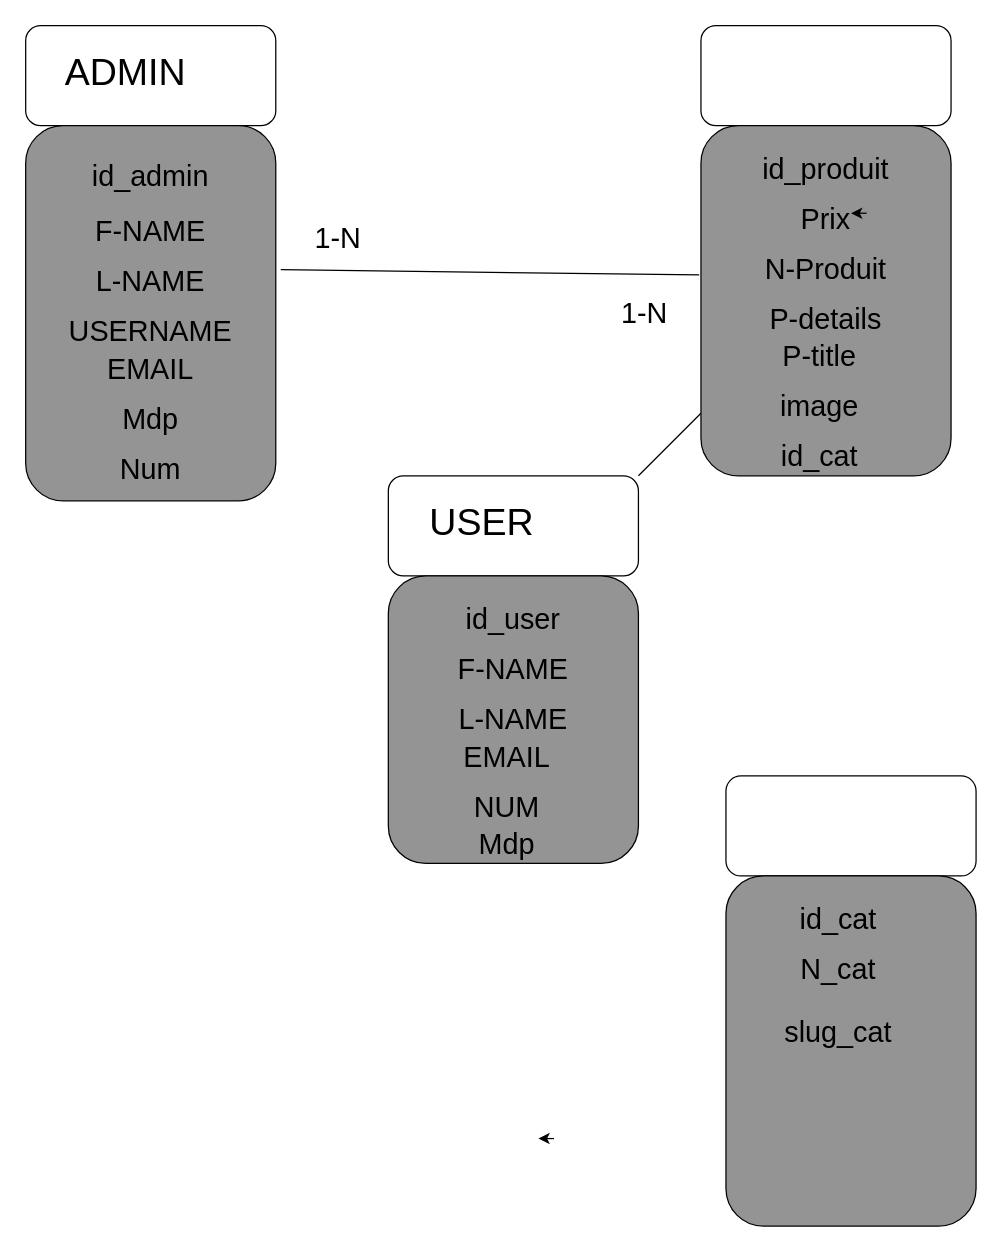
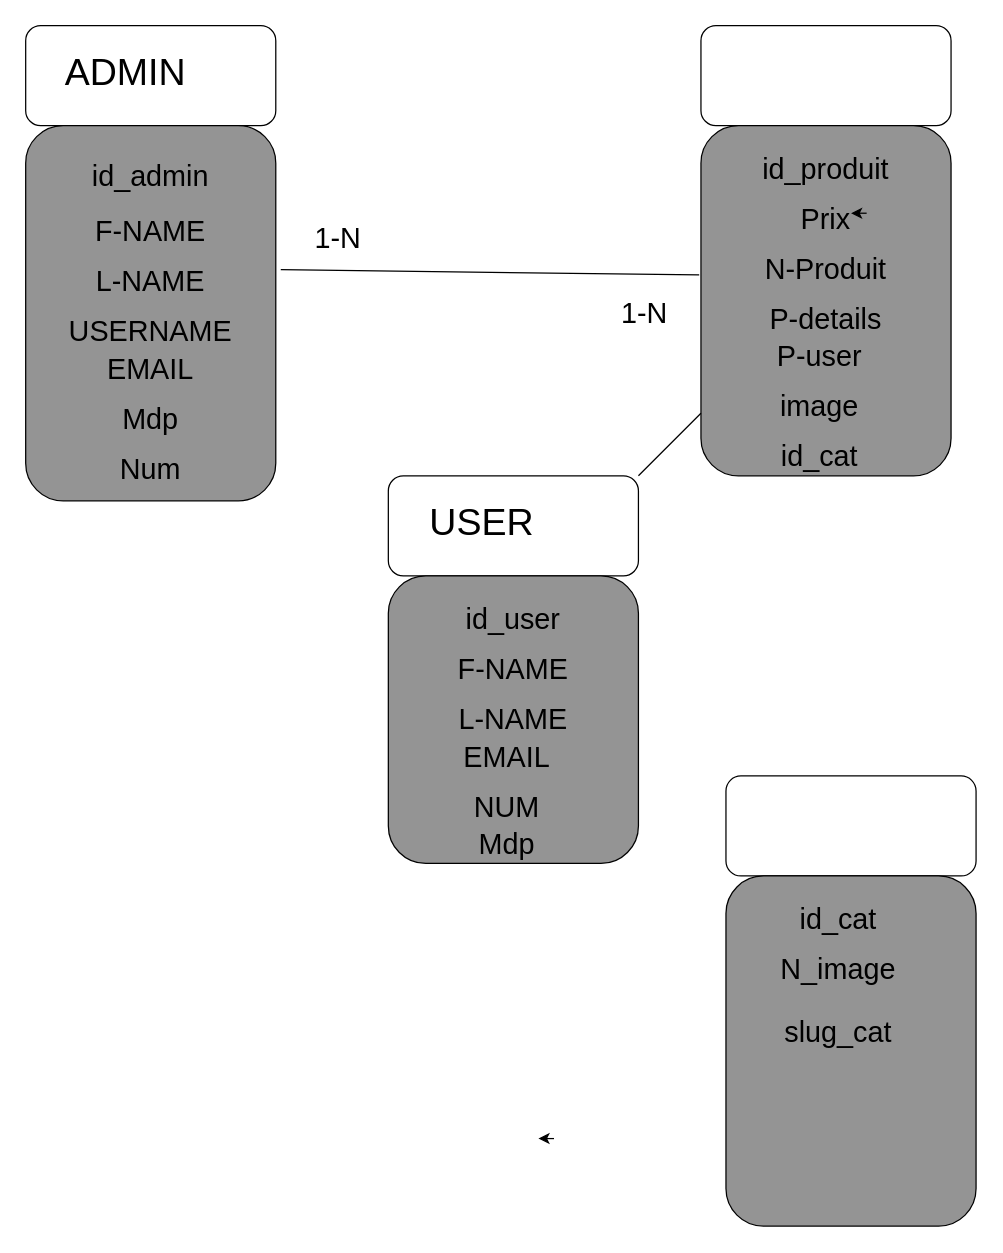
(819, 357) -> (819, 357)
(838, 969) -> (838, 969)
